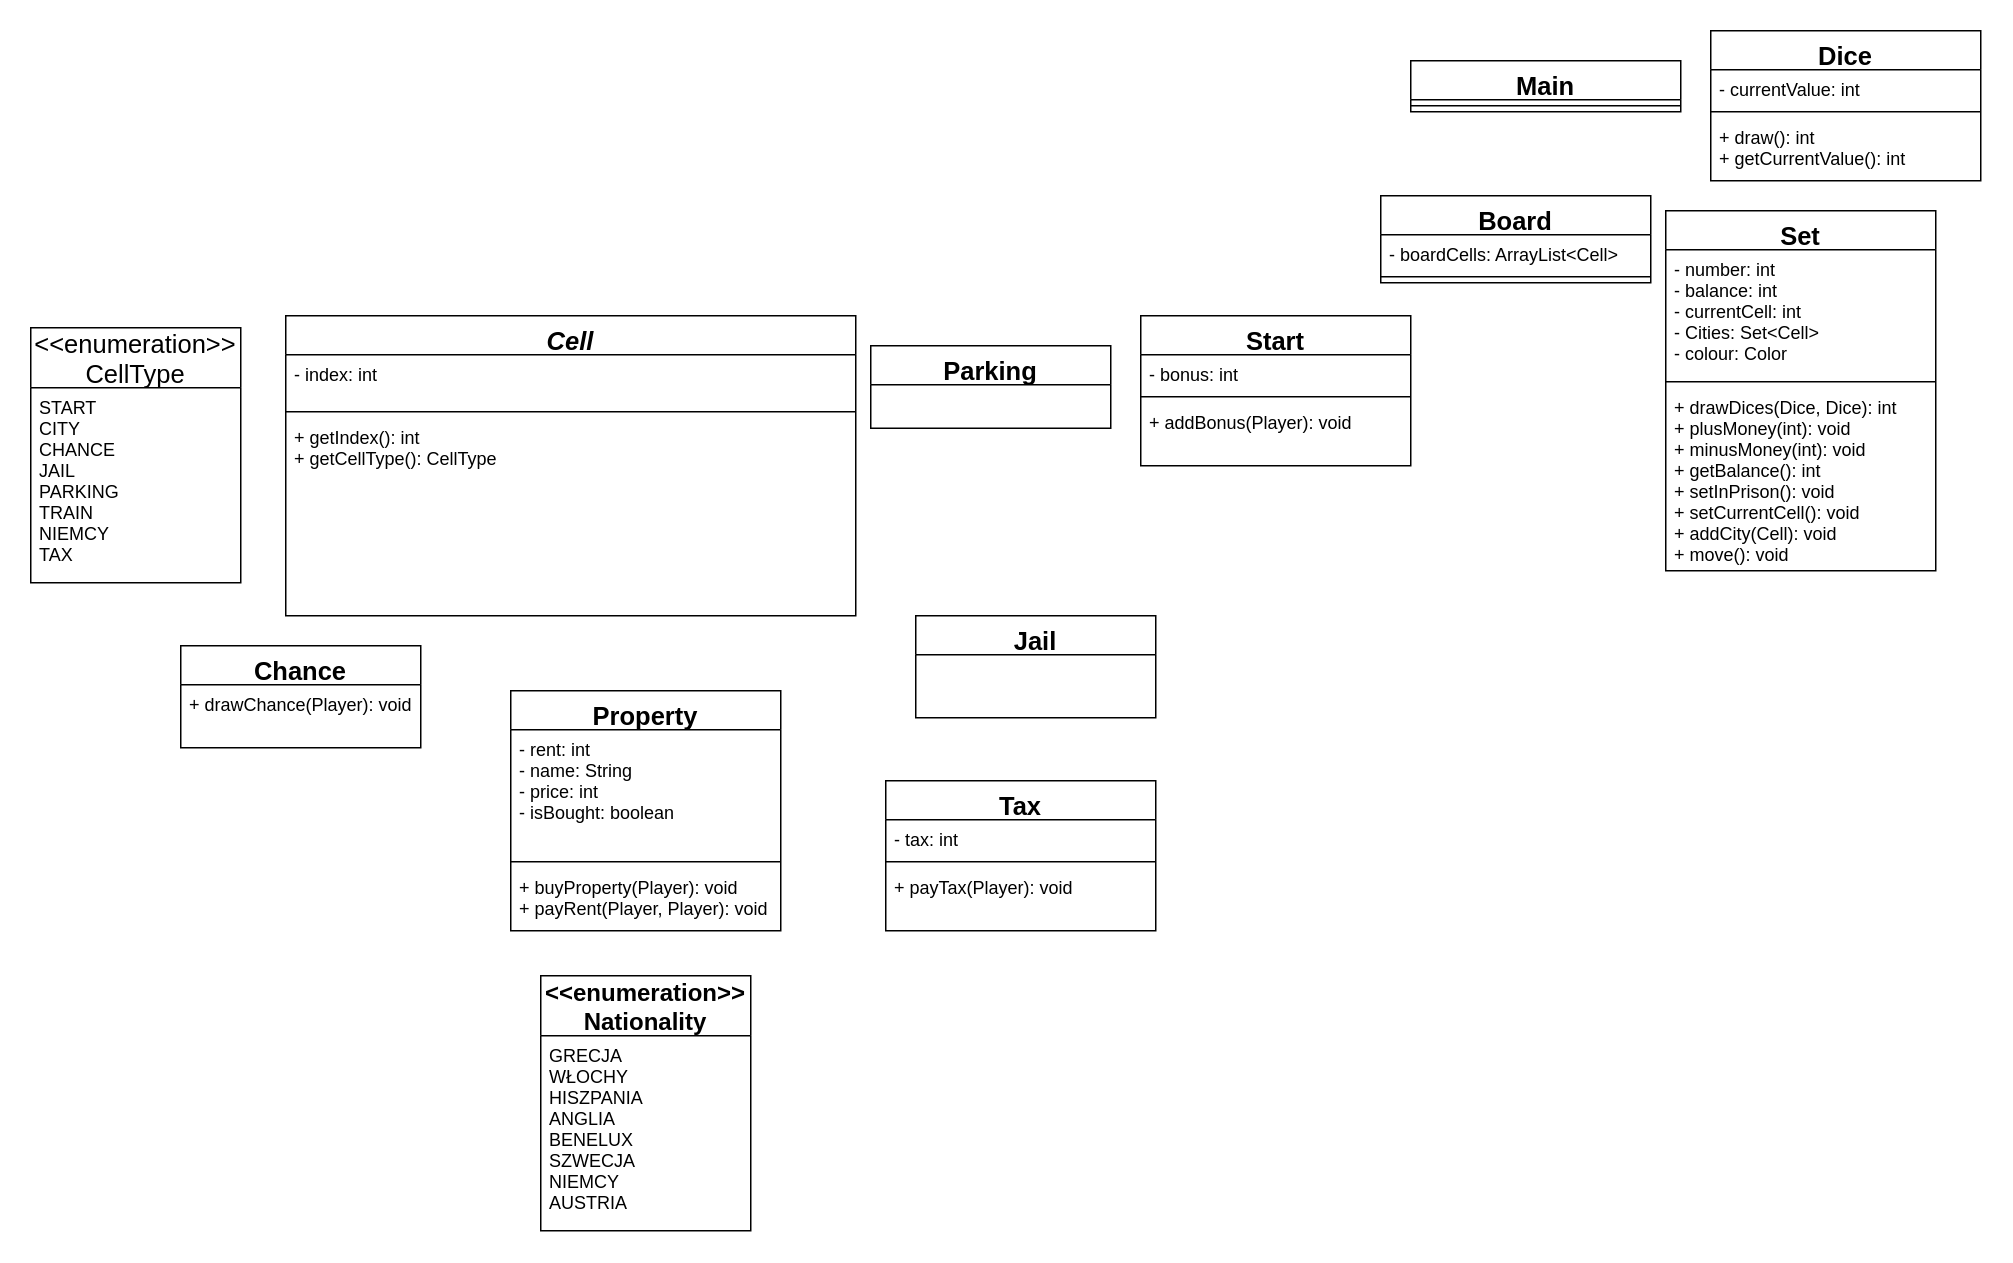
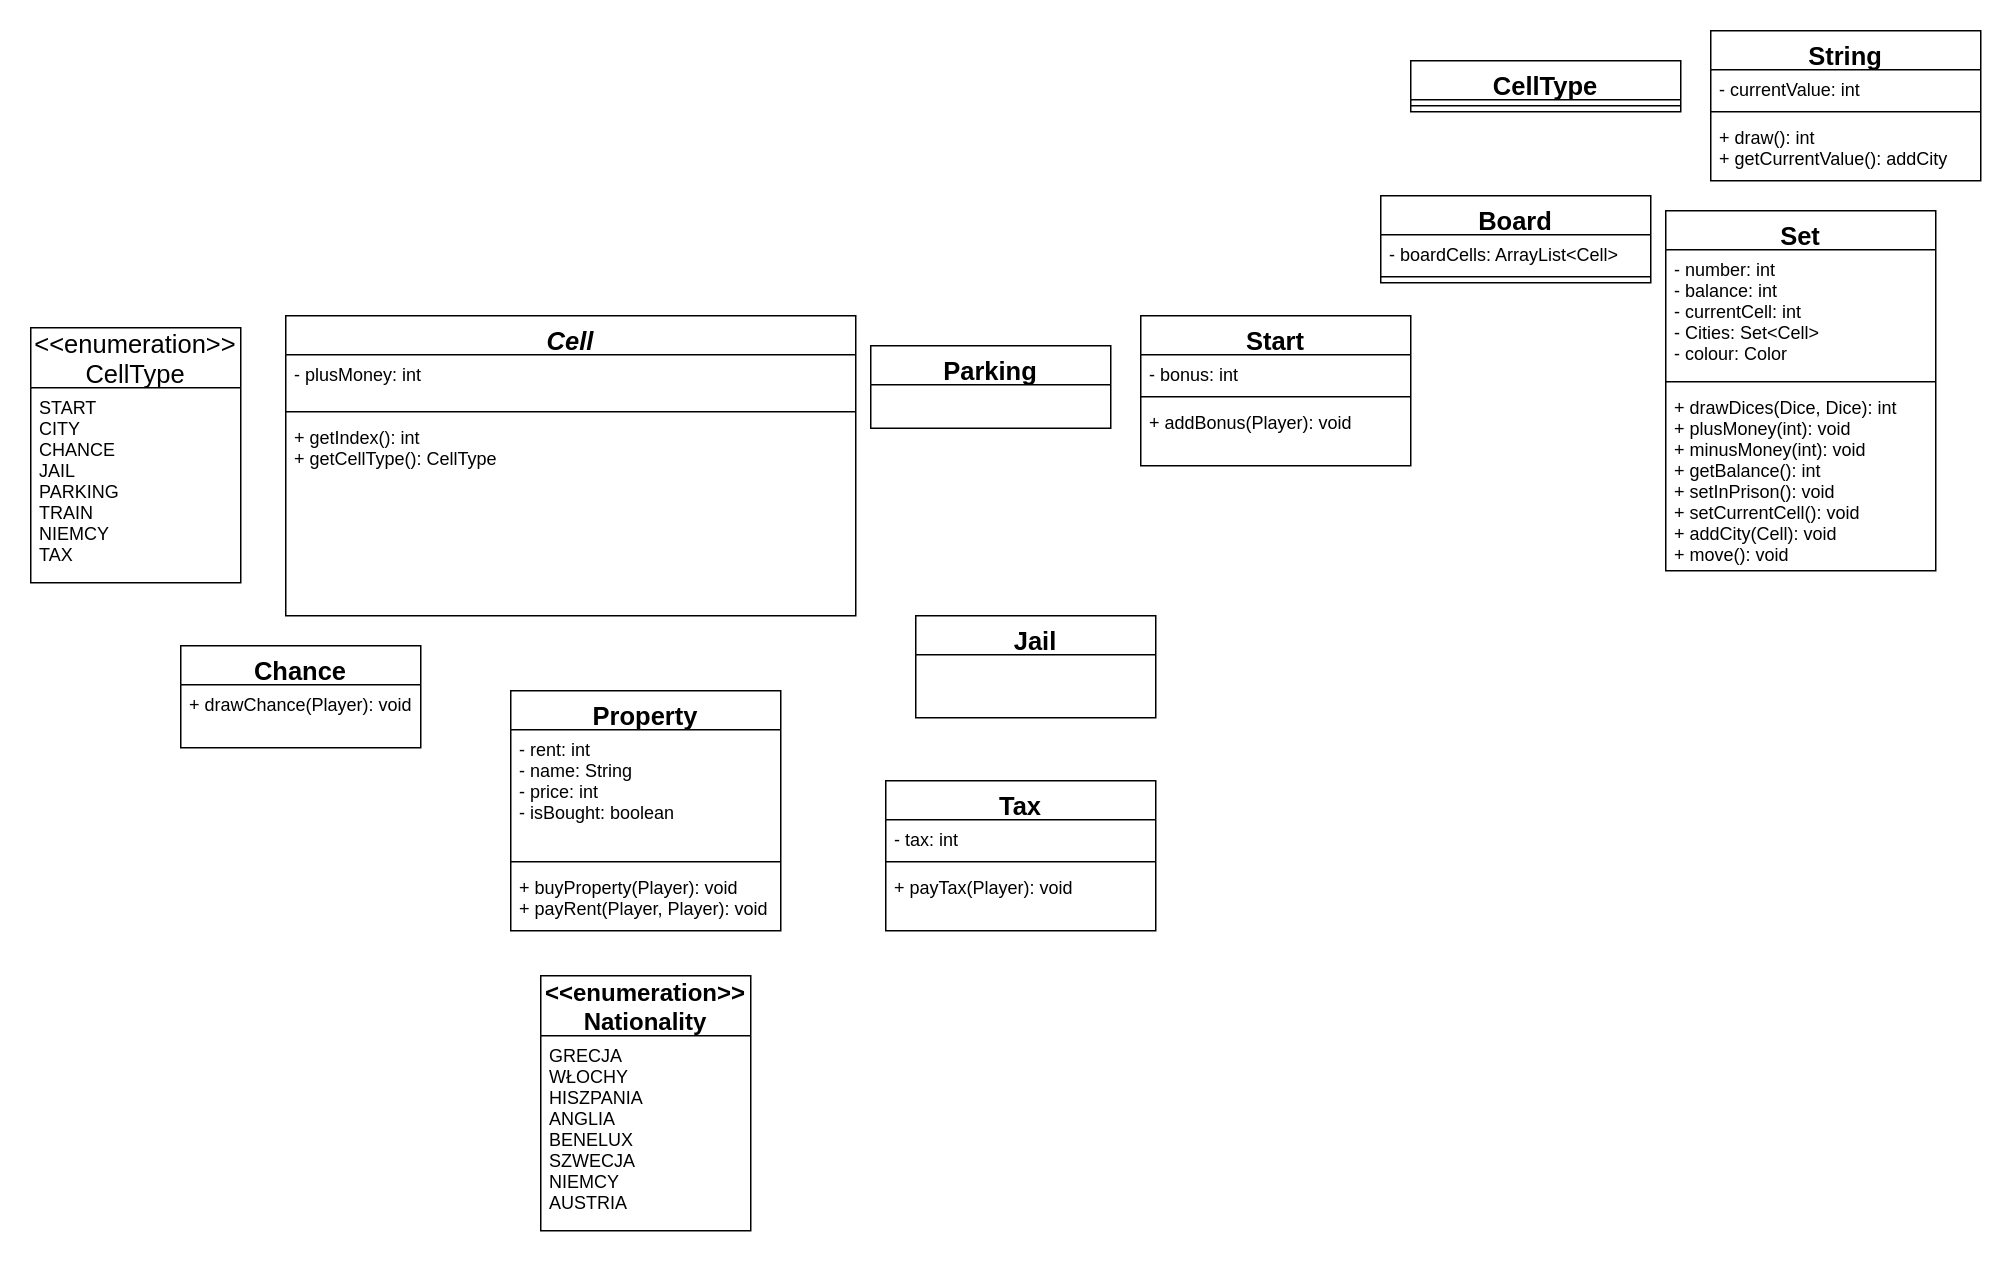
(1845, 56) -> (1845, 56)
(1545, 86) -> (1545, 86)
(1775, 138) -> (1775, 138)
(343, 375) -> (363, 375)
